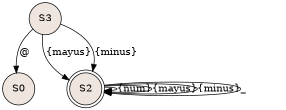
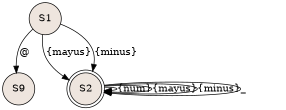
(45, 19) -> (45, 19)
(19, 89) -> (19, 89)
